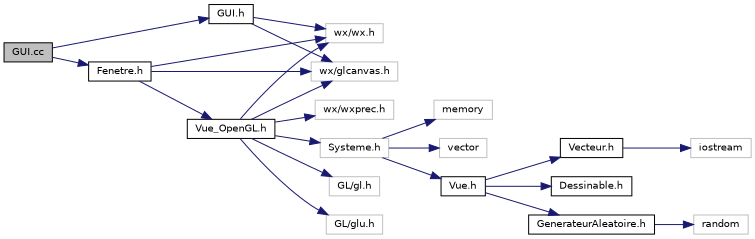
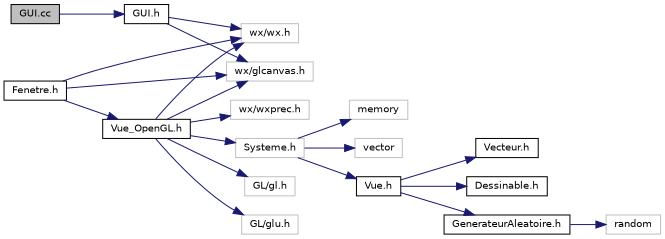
(66, 60) -> none
(721, 148) -> none
